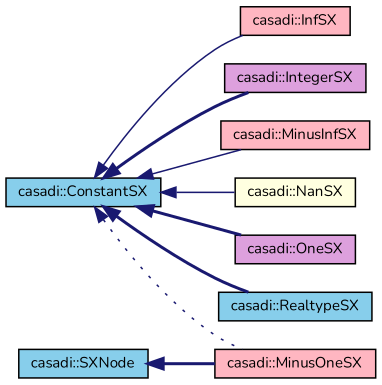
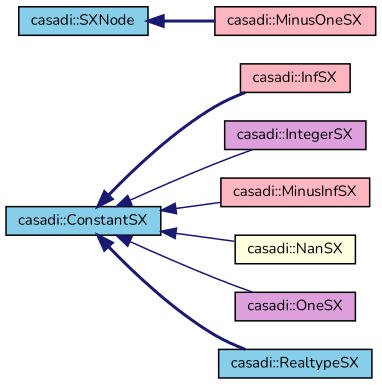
(165, 91) -> (172, 137)
(180, 126) -> (191, 174)
(197, 223) -> (191, 268)
(165, 293) -> none
